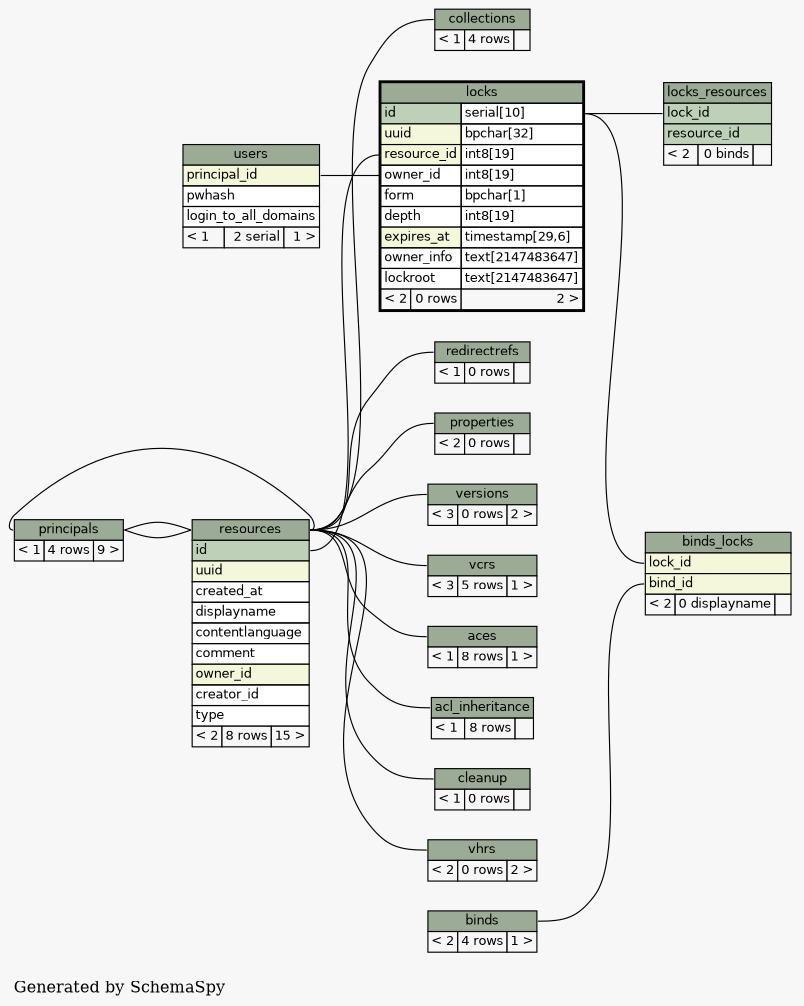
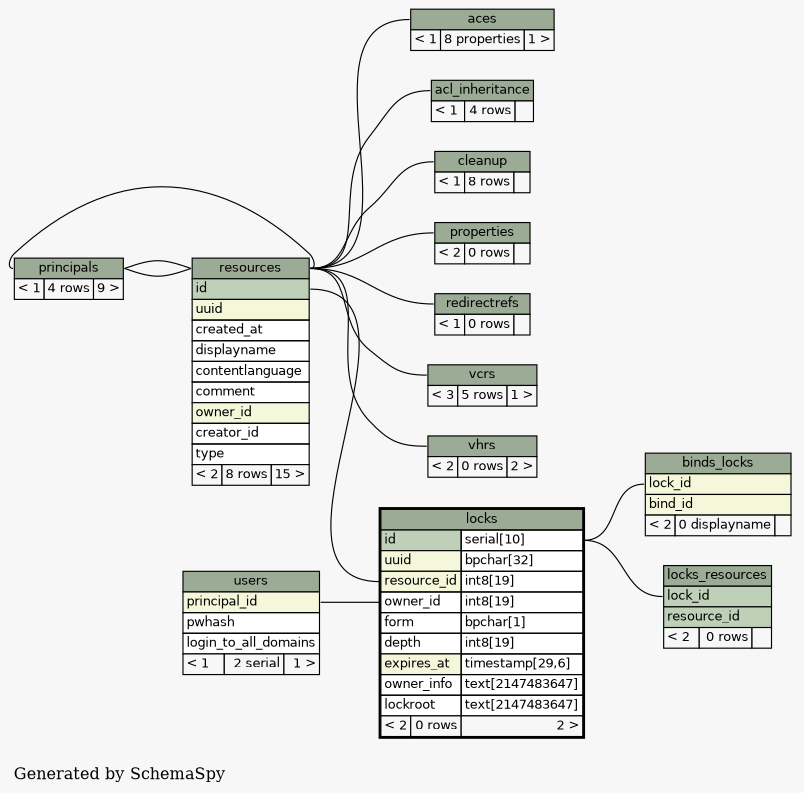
(482, 30) -> none
(727, 154) -> (727, 637)
(482, 505) -> none
(482, 657) -> (482, 40)
(490, 728) -> (490, 111)
(489, 799) -> (489, 182)
(482, 932) -> none
